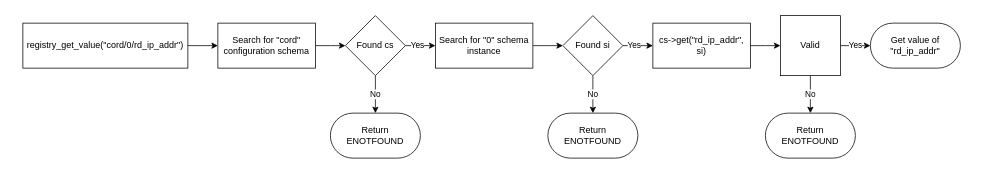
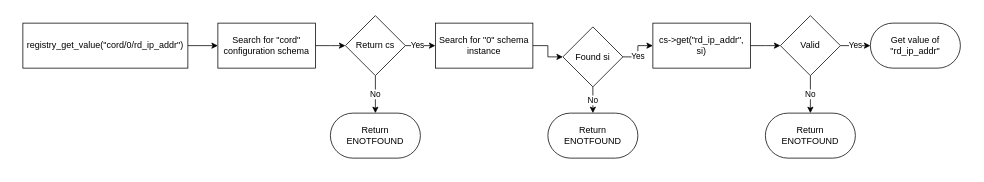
(375, 45) -> (375, 45)
(593, 45) -> (593, 57)
(810, 45) -> (810, 45)
